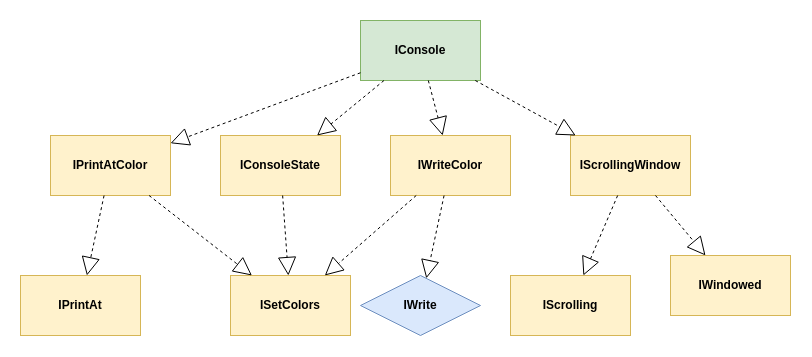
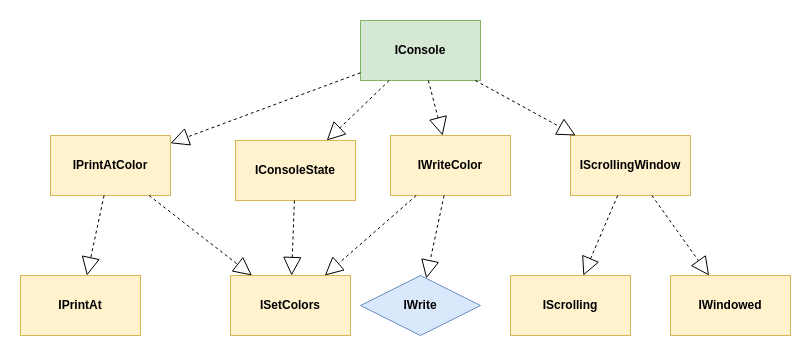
(281, 166) -> (296, 171)
(731, 286) -> (731, 306)
